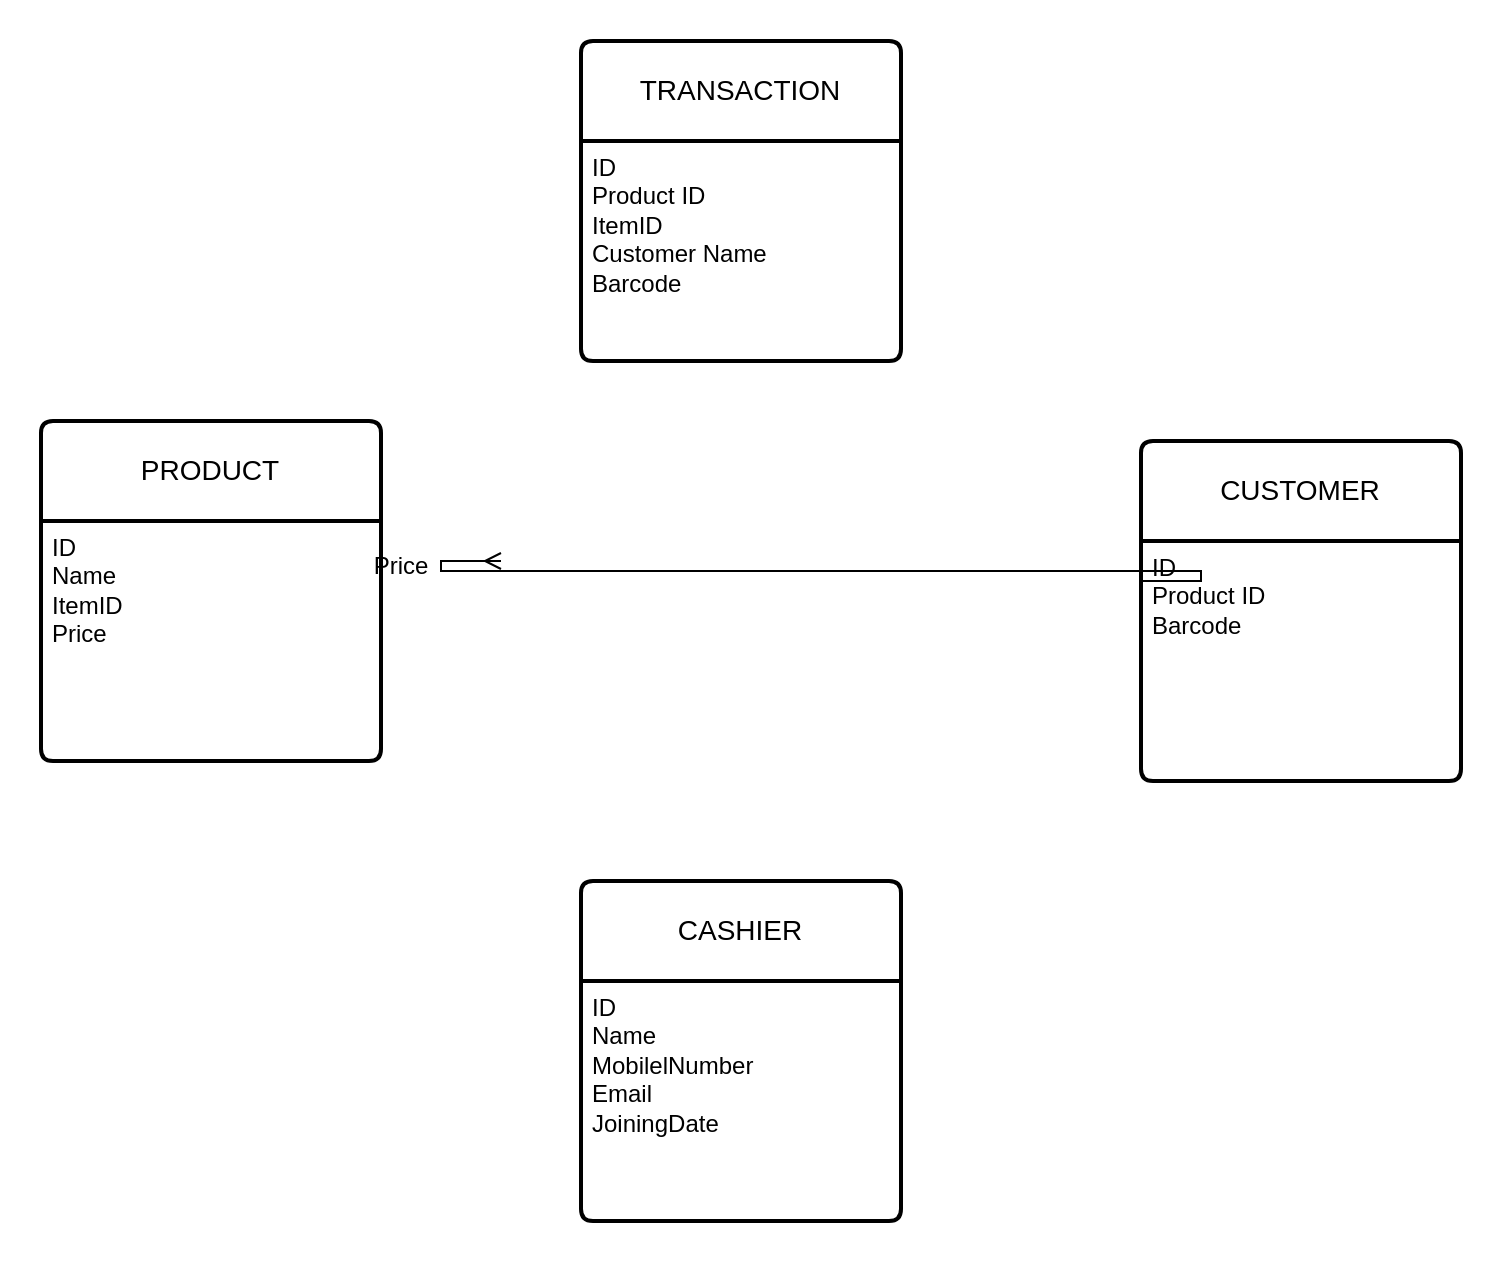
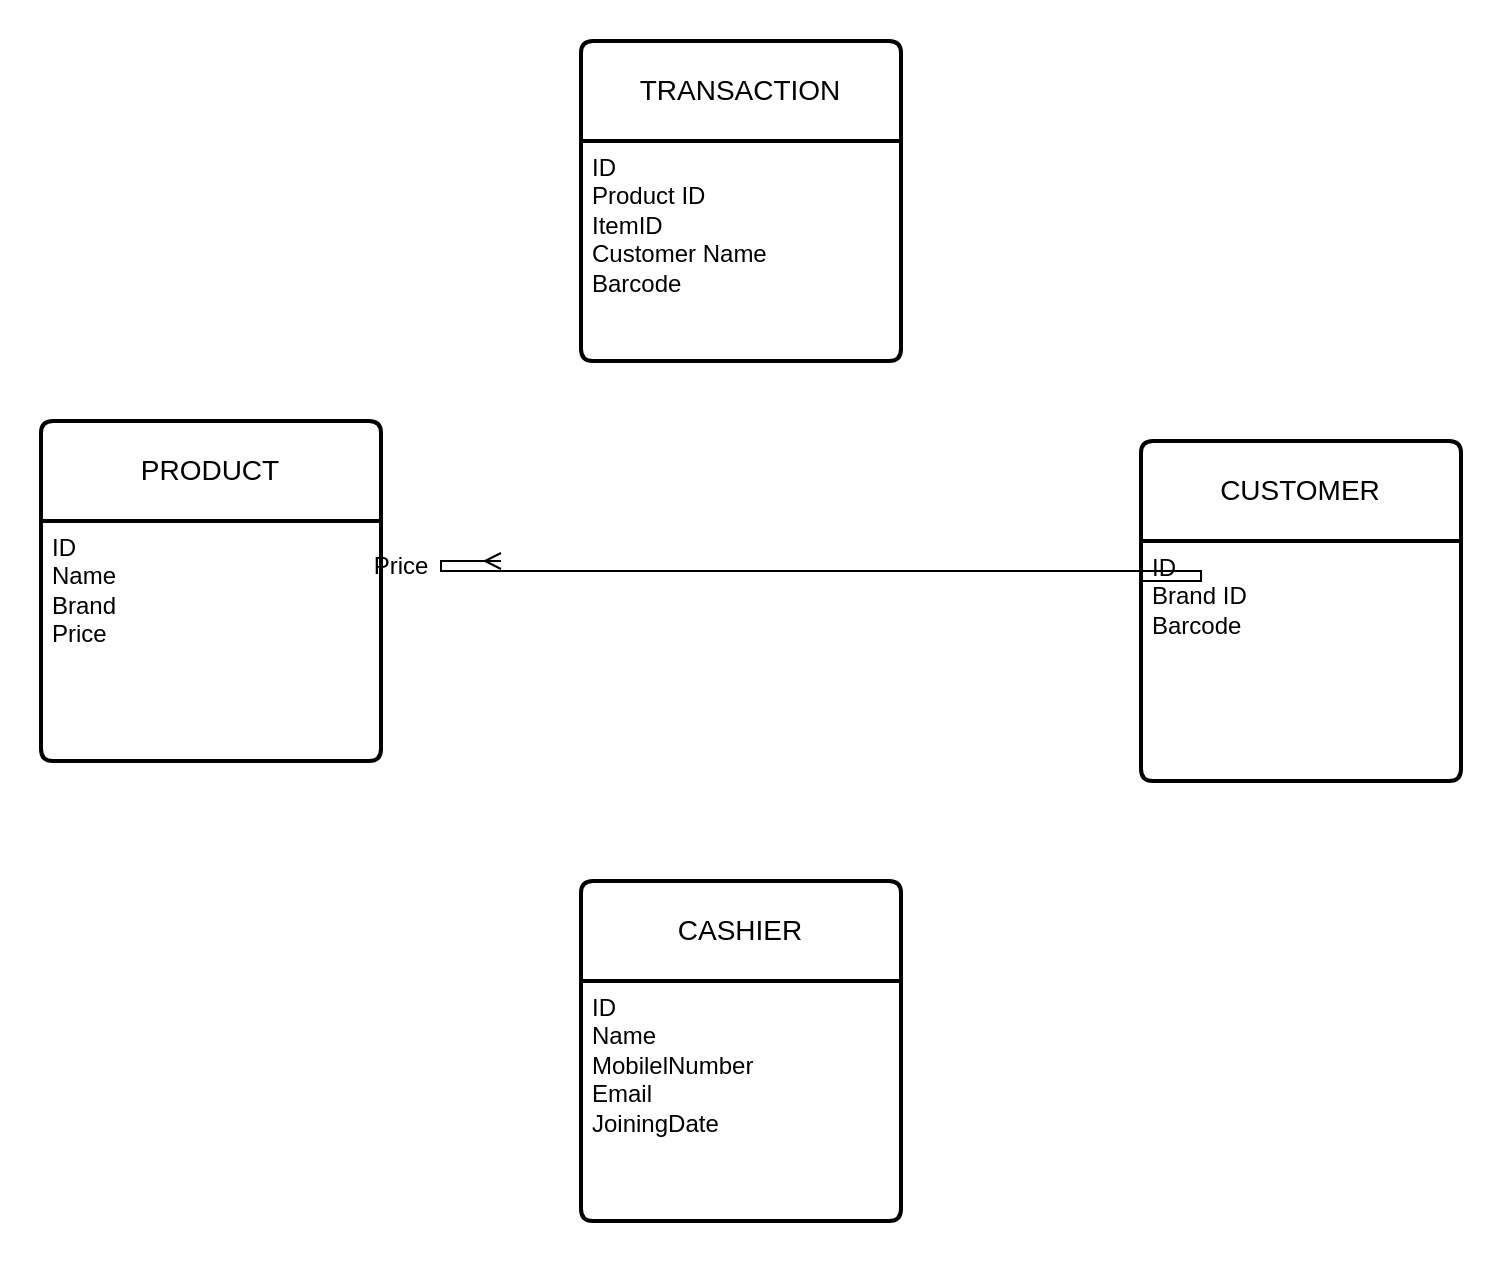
(93, 593) -> (87, 593)
(1217, 598) -> (1204, 598)
